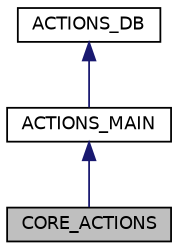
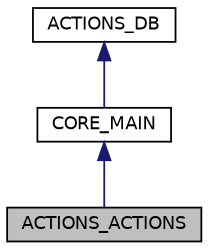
(89, 125) -> (104, 125)
(89, 225) -> (104, 225)
